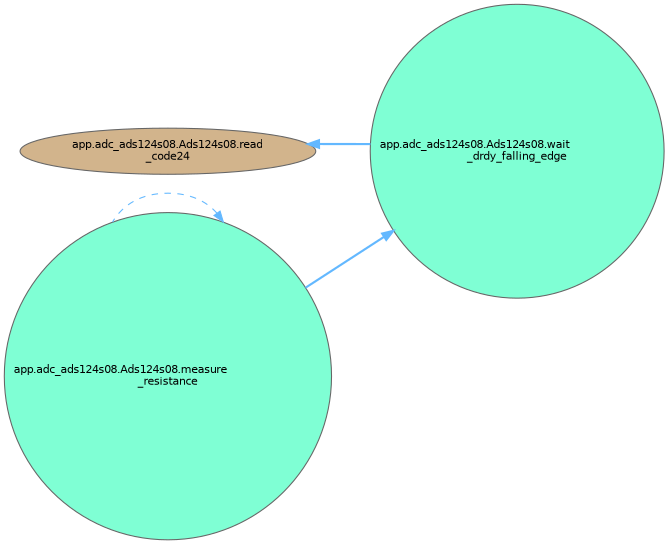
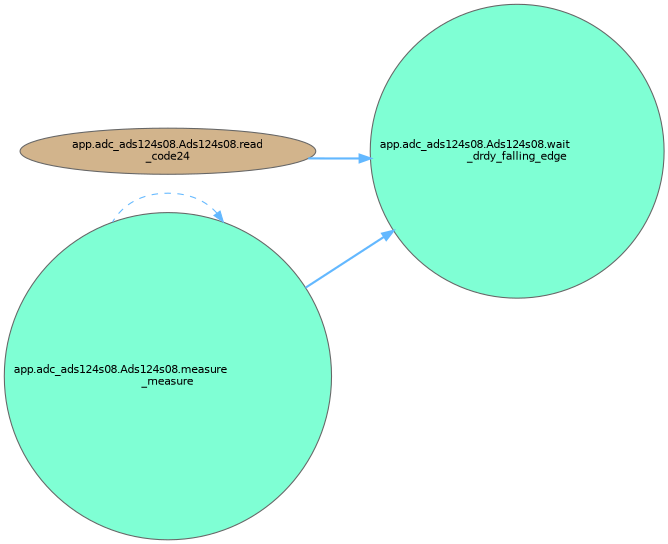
(345, 144) -> (334, 158)
(168, 376) -> (168, 376)
